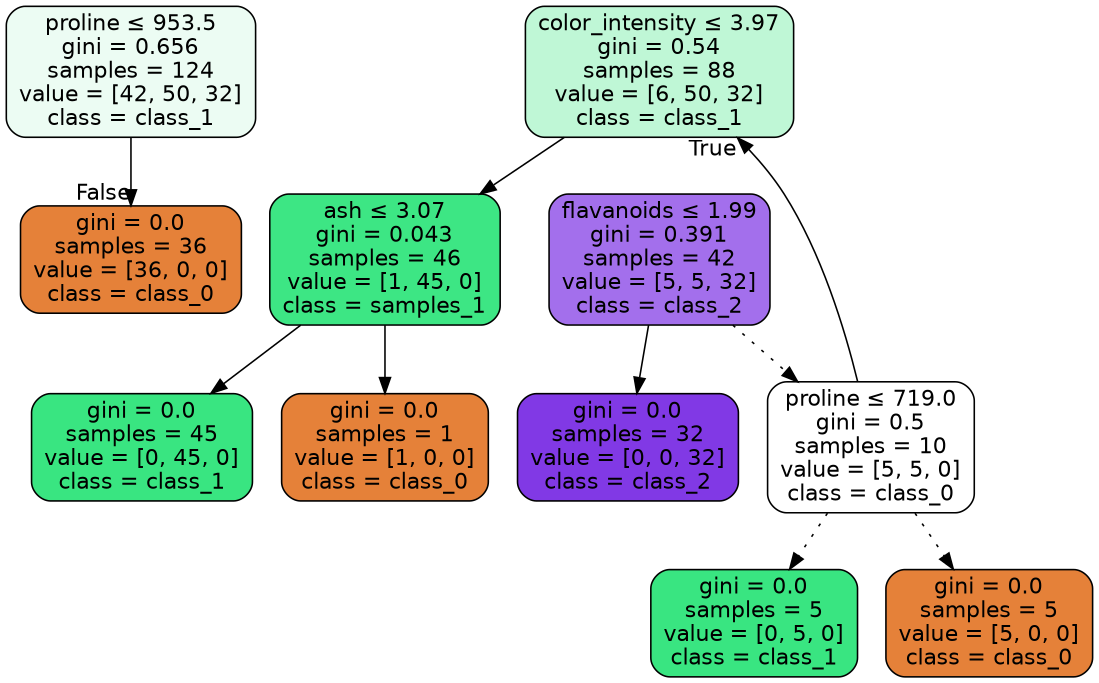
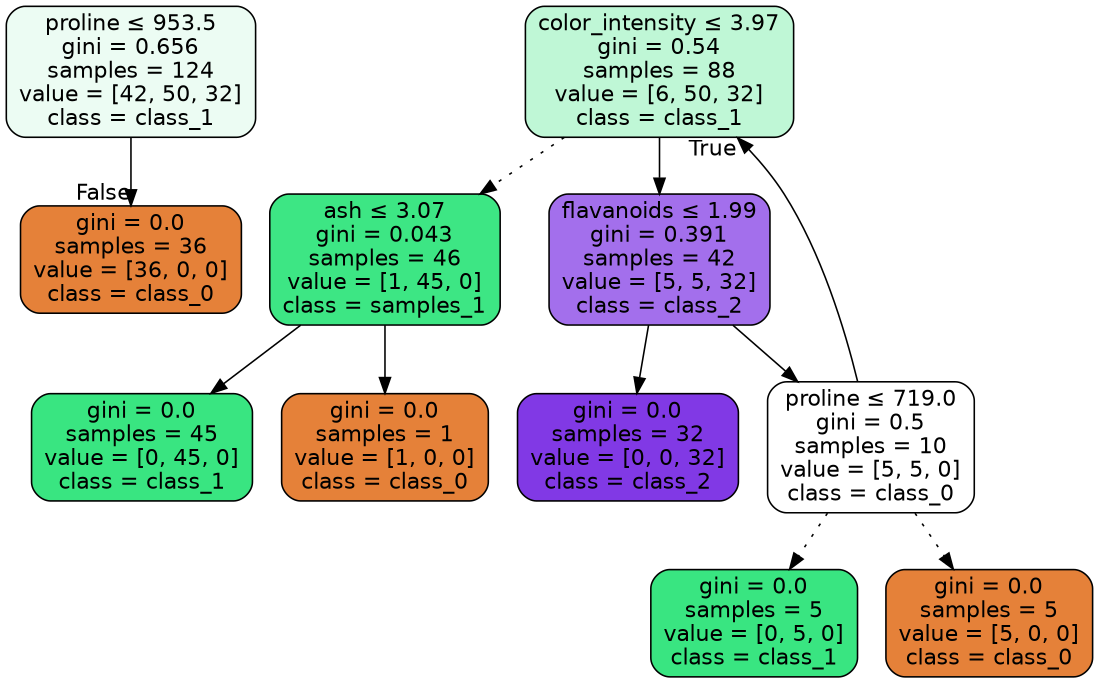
none -> (660, 158)
(529, 161) -> (529, 161)
(759, 348) -> (759, 348)
